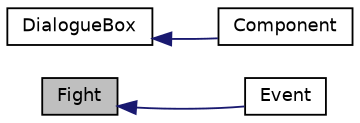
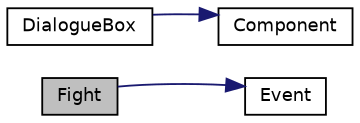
(195, 39) -> (176, 14)
(190, 109) -> (172, 84)
